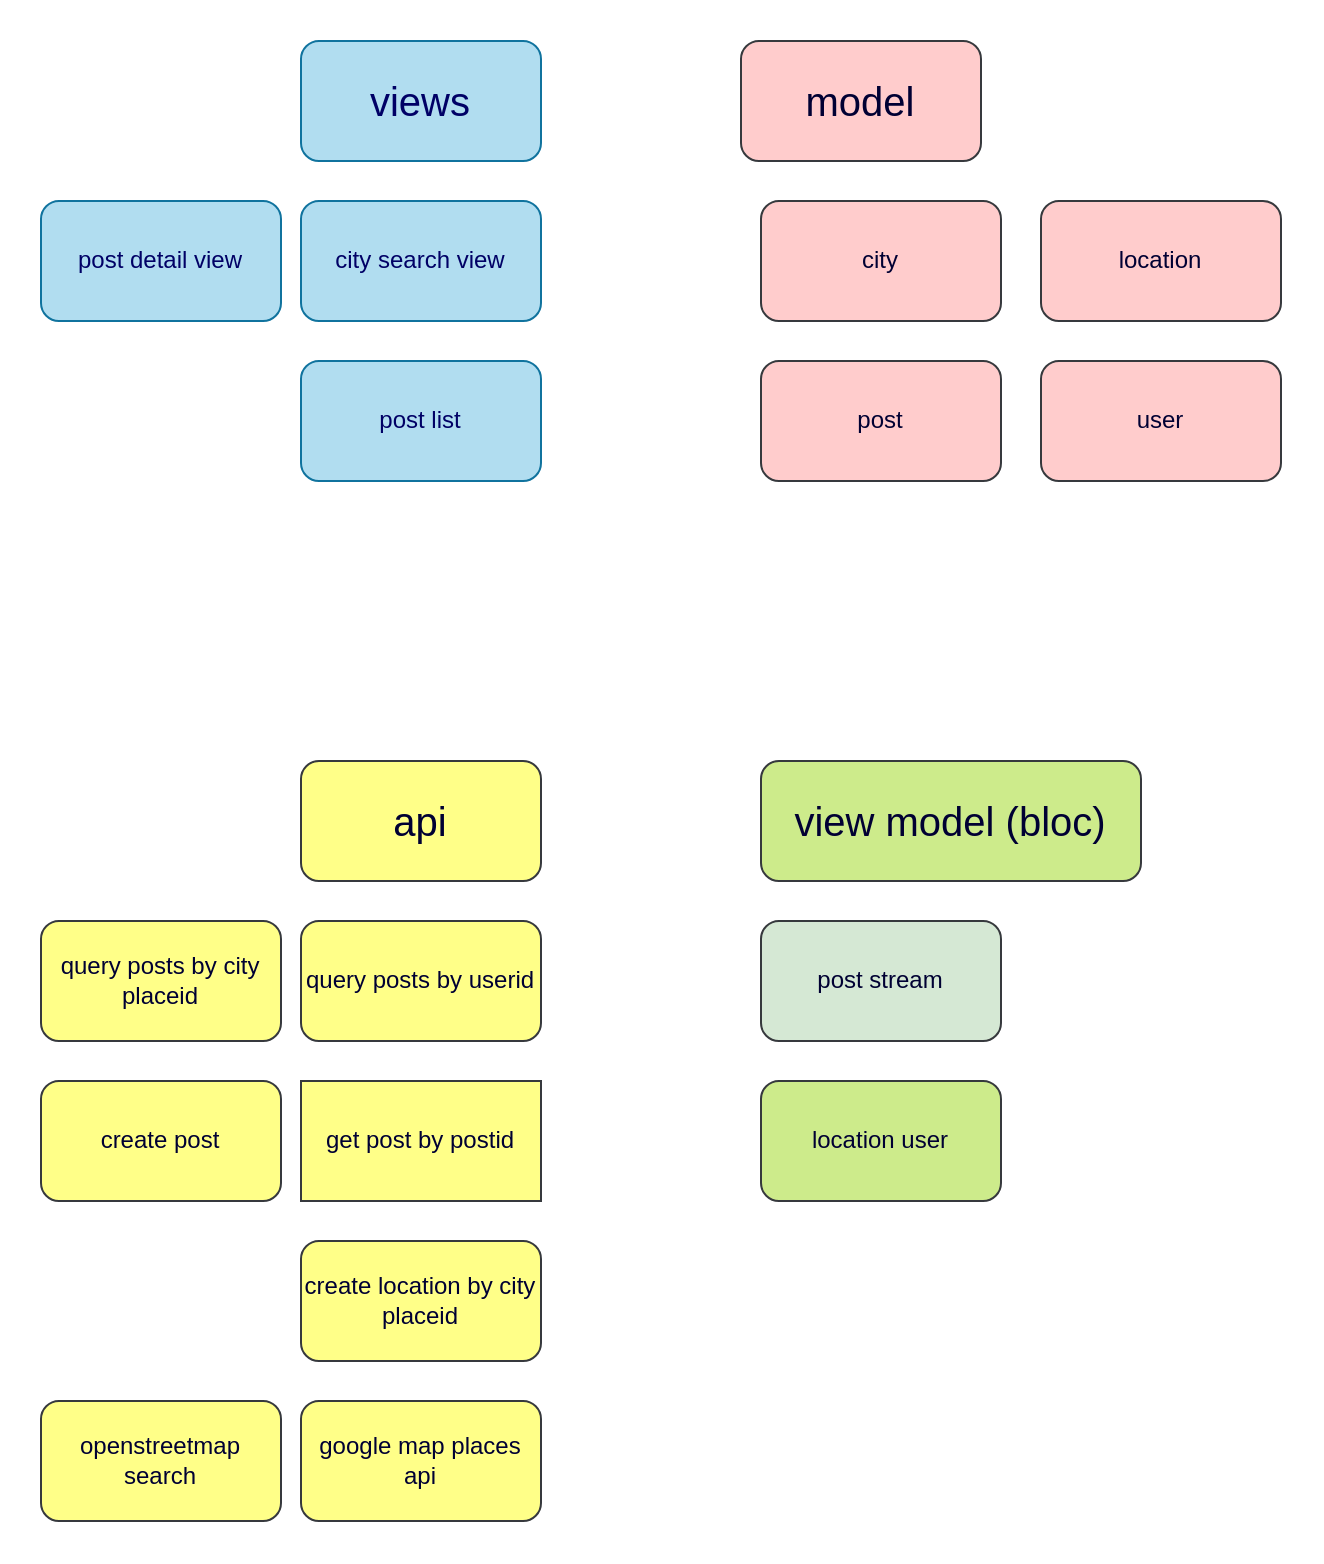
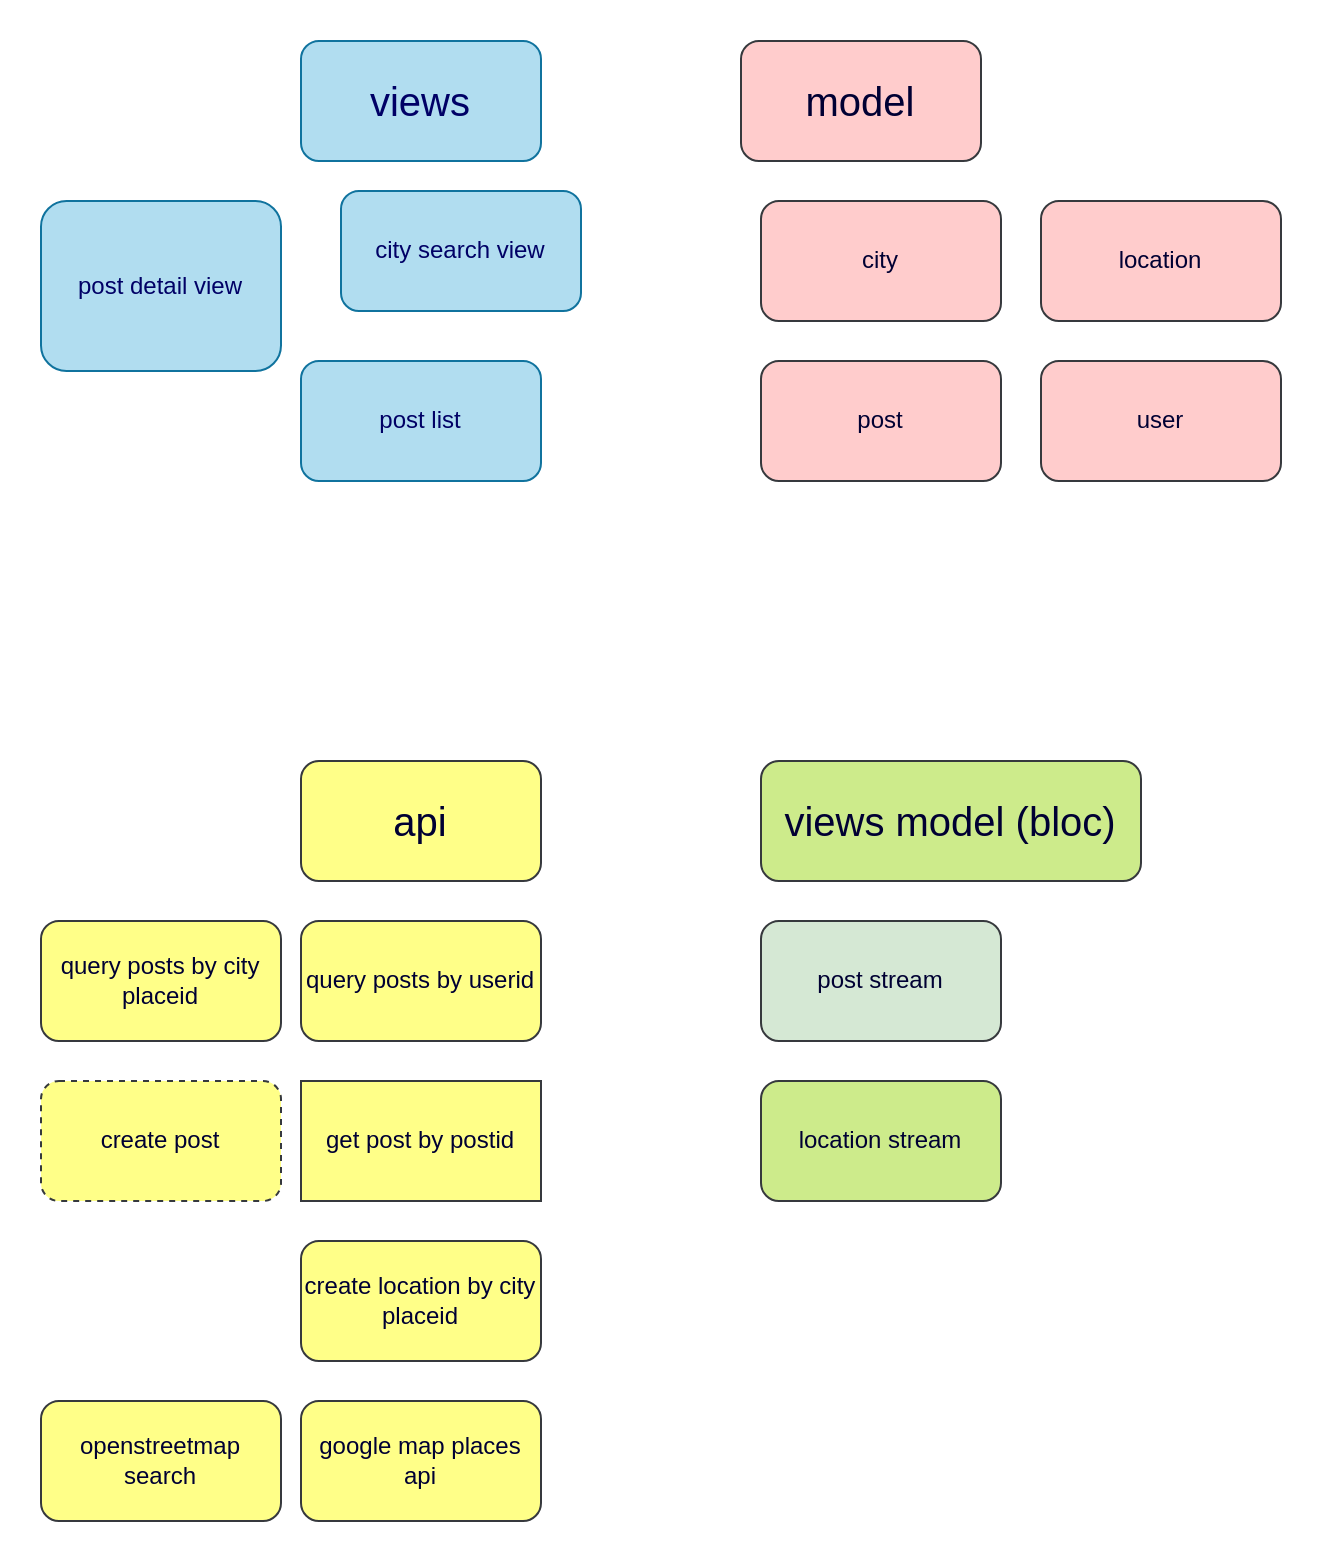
(161, 261) -> (161, 286)
(421, 261) -> (461, 251)
(951, 821) -> (951, 821)
(161, 1141) -> (161, 1141)
(881, 1141) -> (881, 1141)
